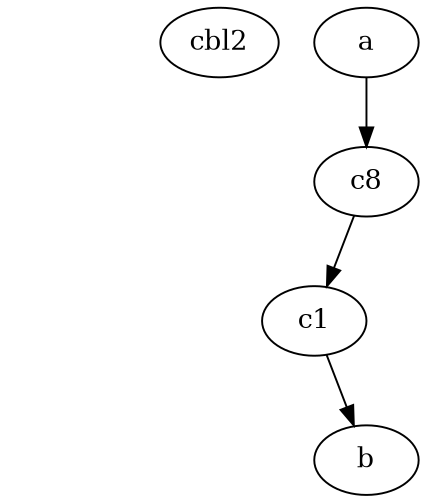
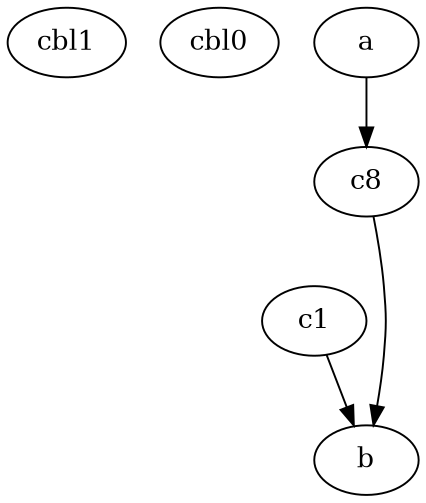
none -> (67, 43)
(220, 43) -> (220, 43)
(344, 242) -> (386, 311)
